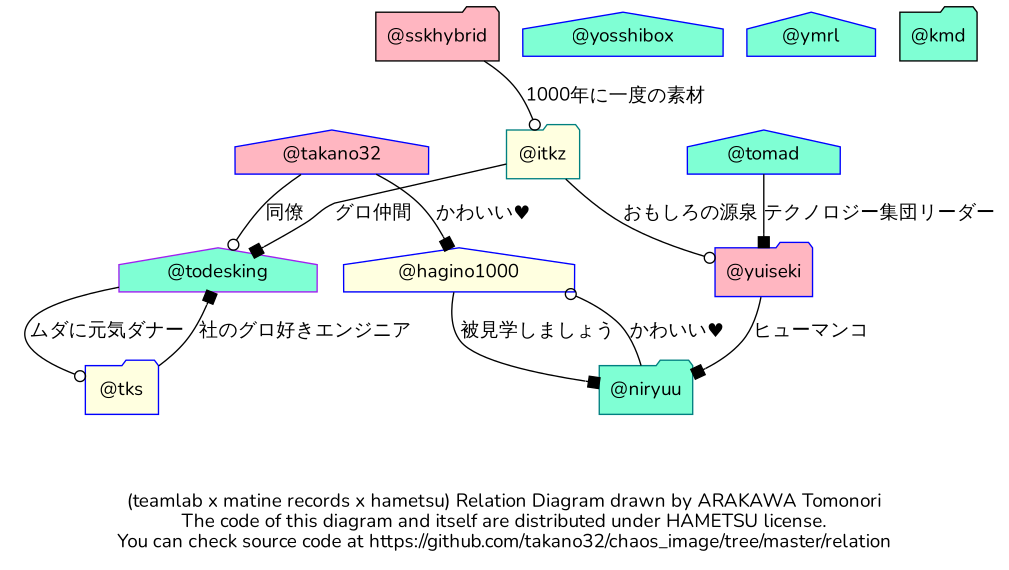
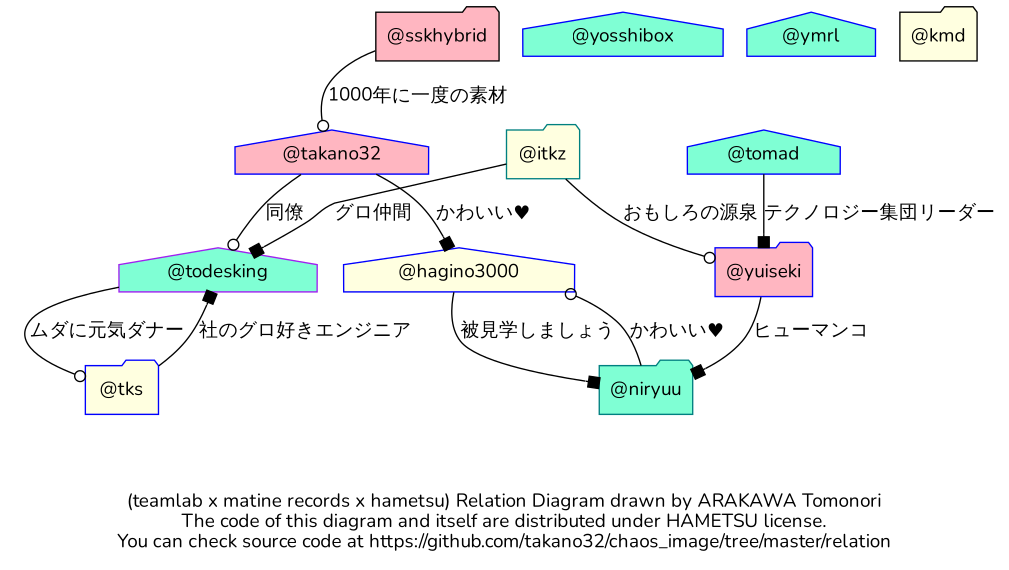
(938, 37) -> (938, 37)
(514, 86) -> (335, 76)
(459, 272) -> (459, 272)
